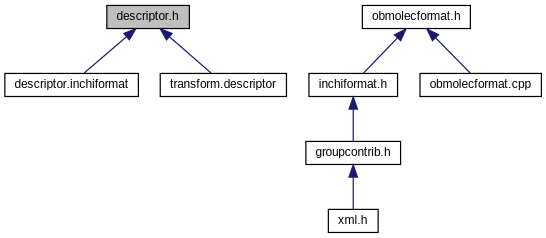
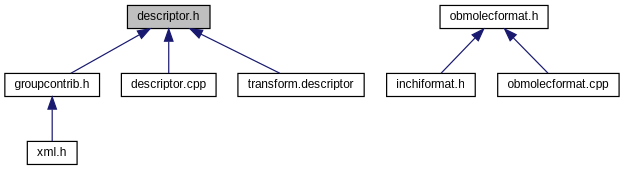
(72, 85) -> (169, 85)
(353, 125) -> (105, 54)
